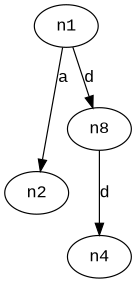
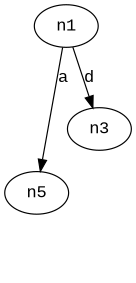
(99, 129) -> (99, 129)
(37, 193) -> (37, 193)
(99, 257) -> none
